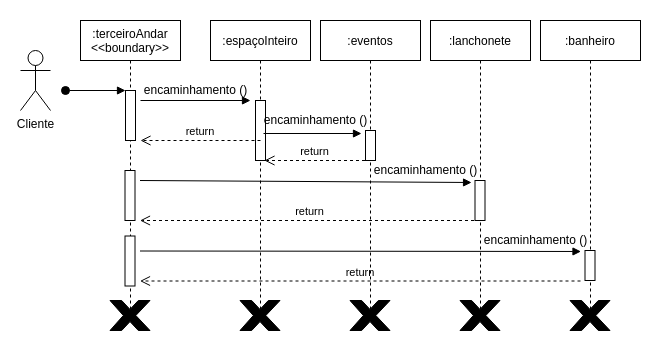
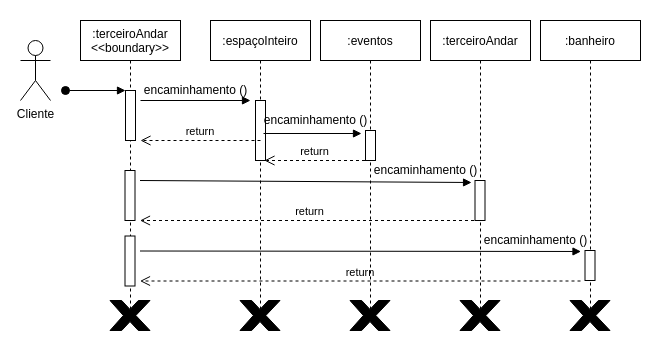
(480, 41) -> (480, 41)
(36, 81) -> (36, 71)
